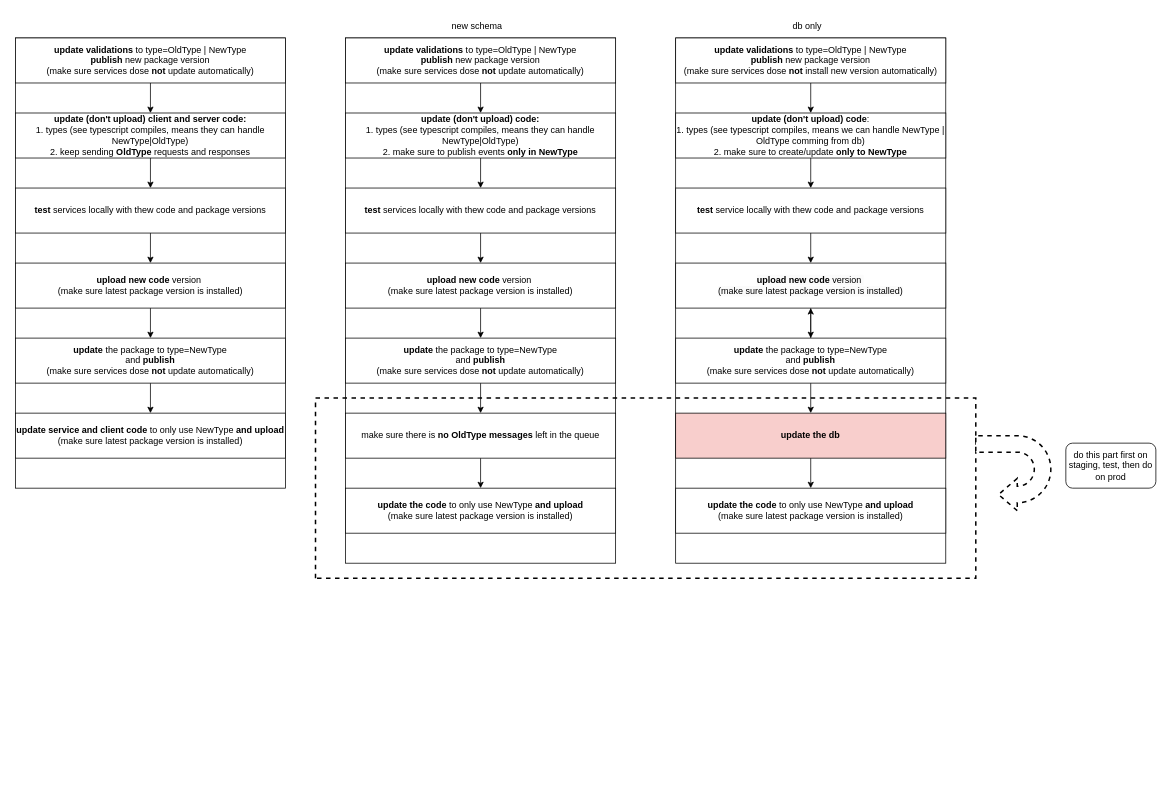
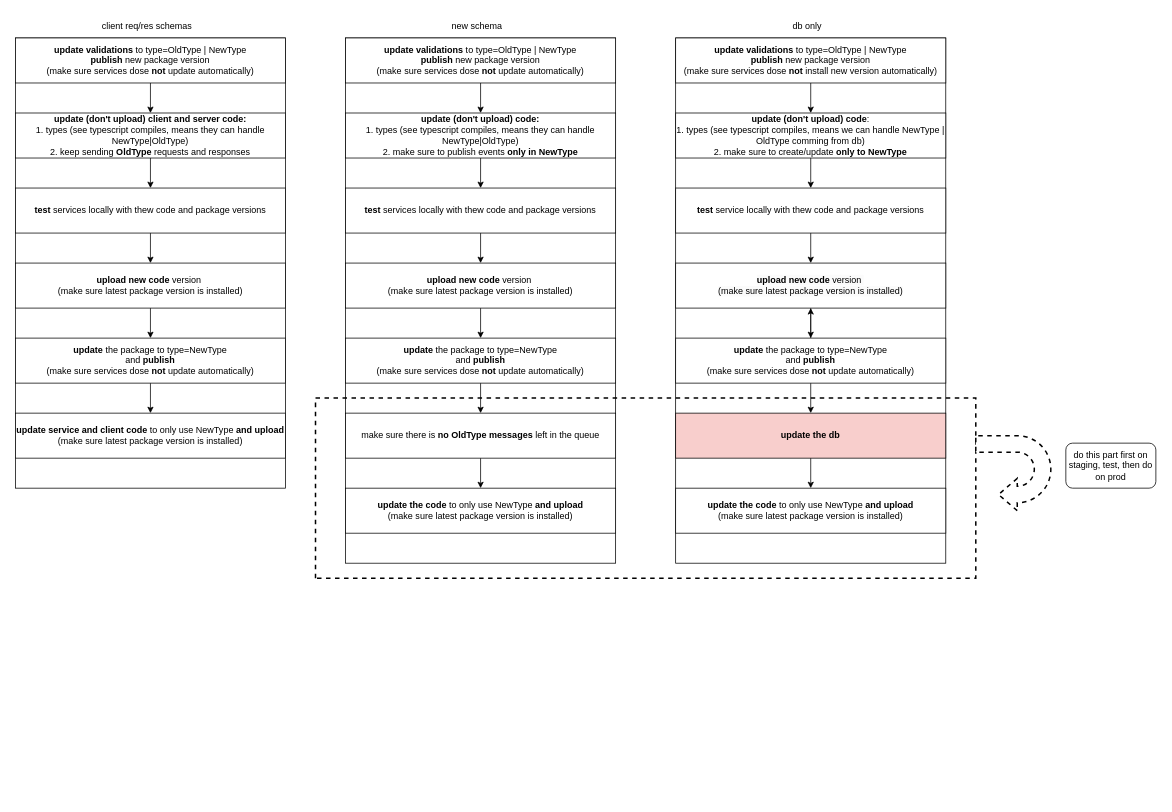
none -> (147, 27)
